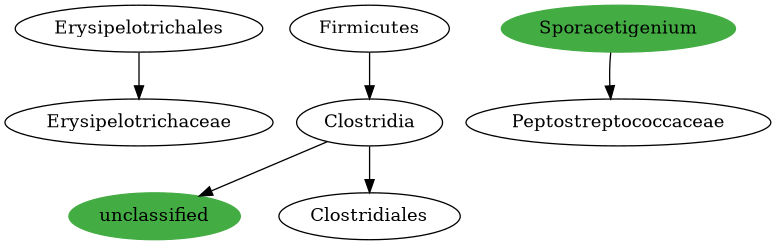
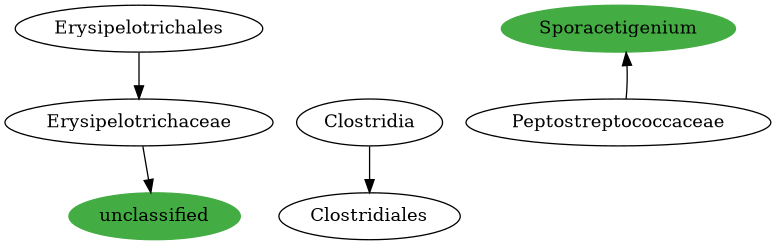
(370, 29) -> none
(610, 69) -> (627, 82)
(269, 166) -> (146, 163)
